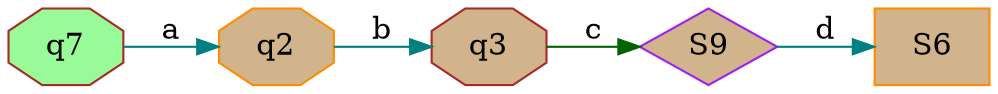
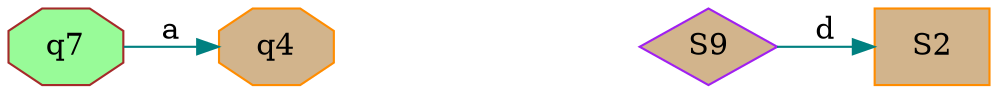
(276, 47) -> (276, 47)
(489, 47) -> none
(932, 47) -> (932, 47)
